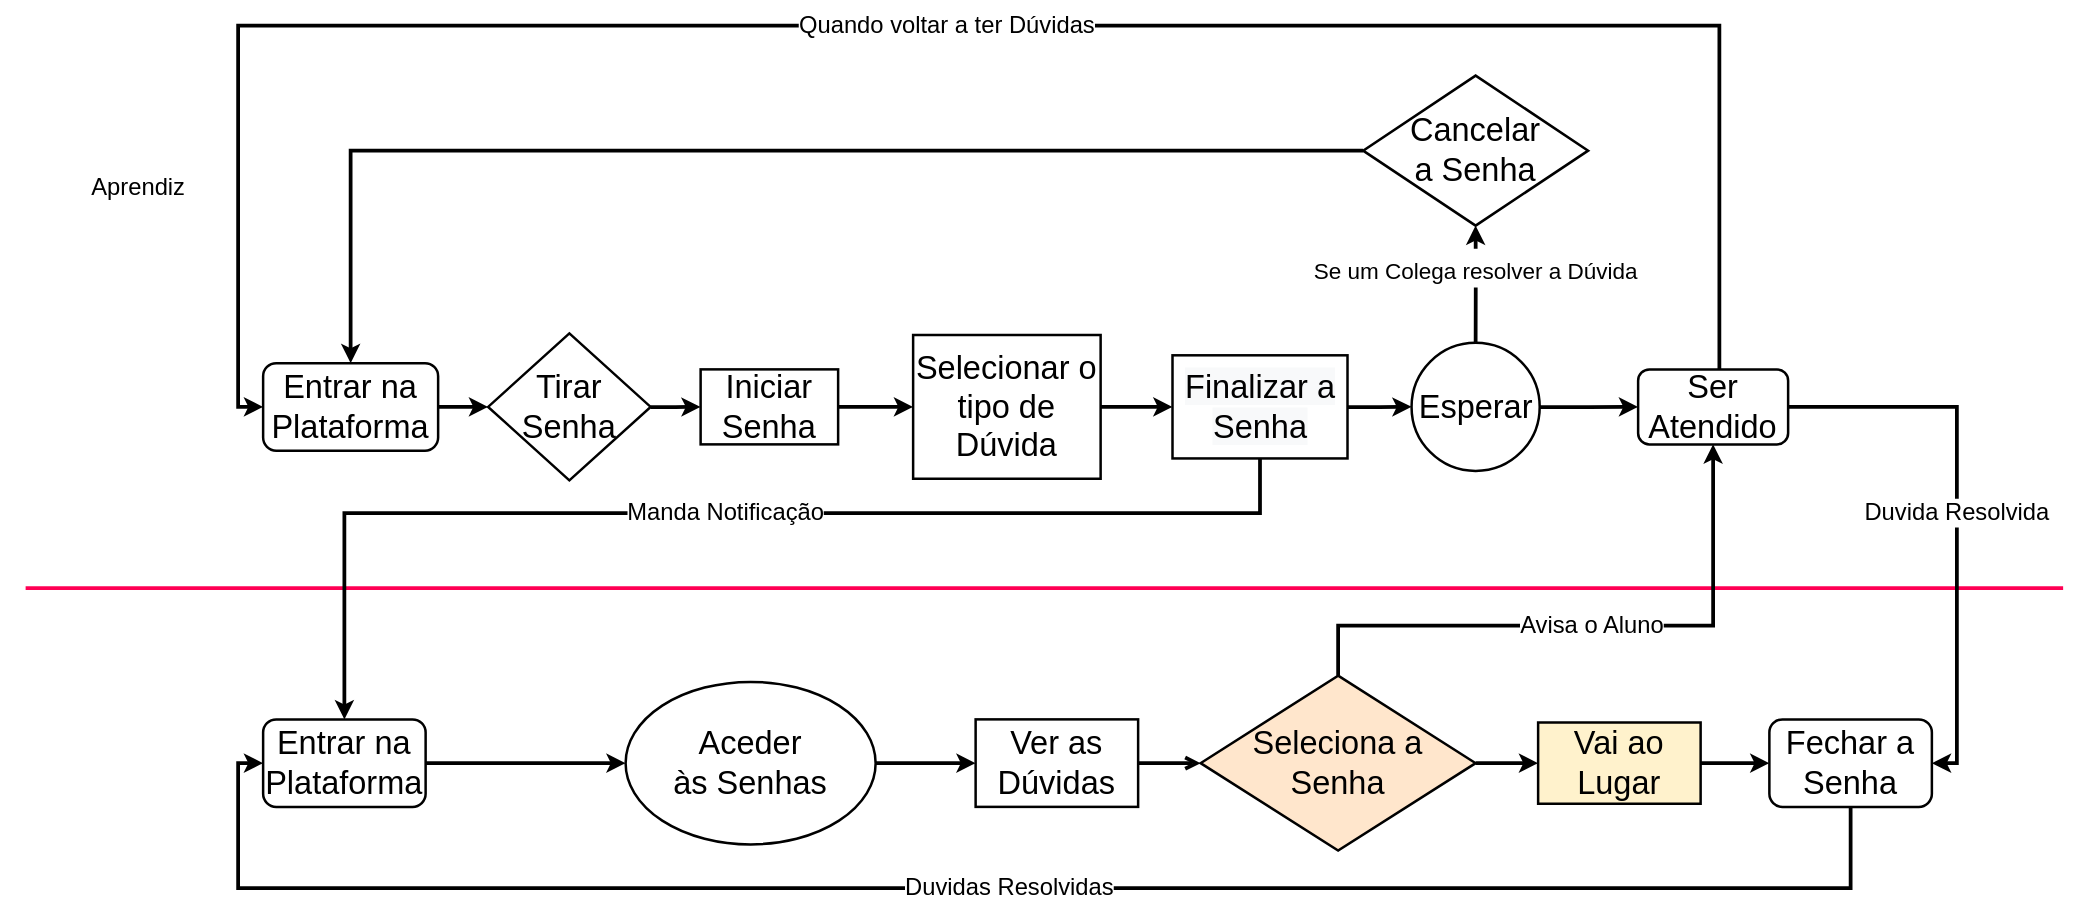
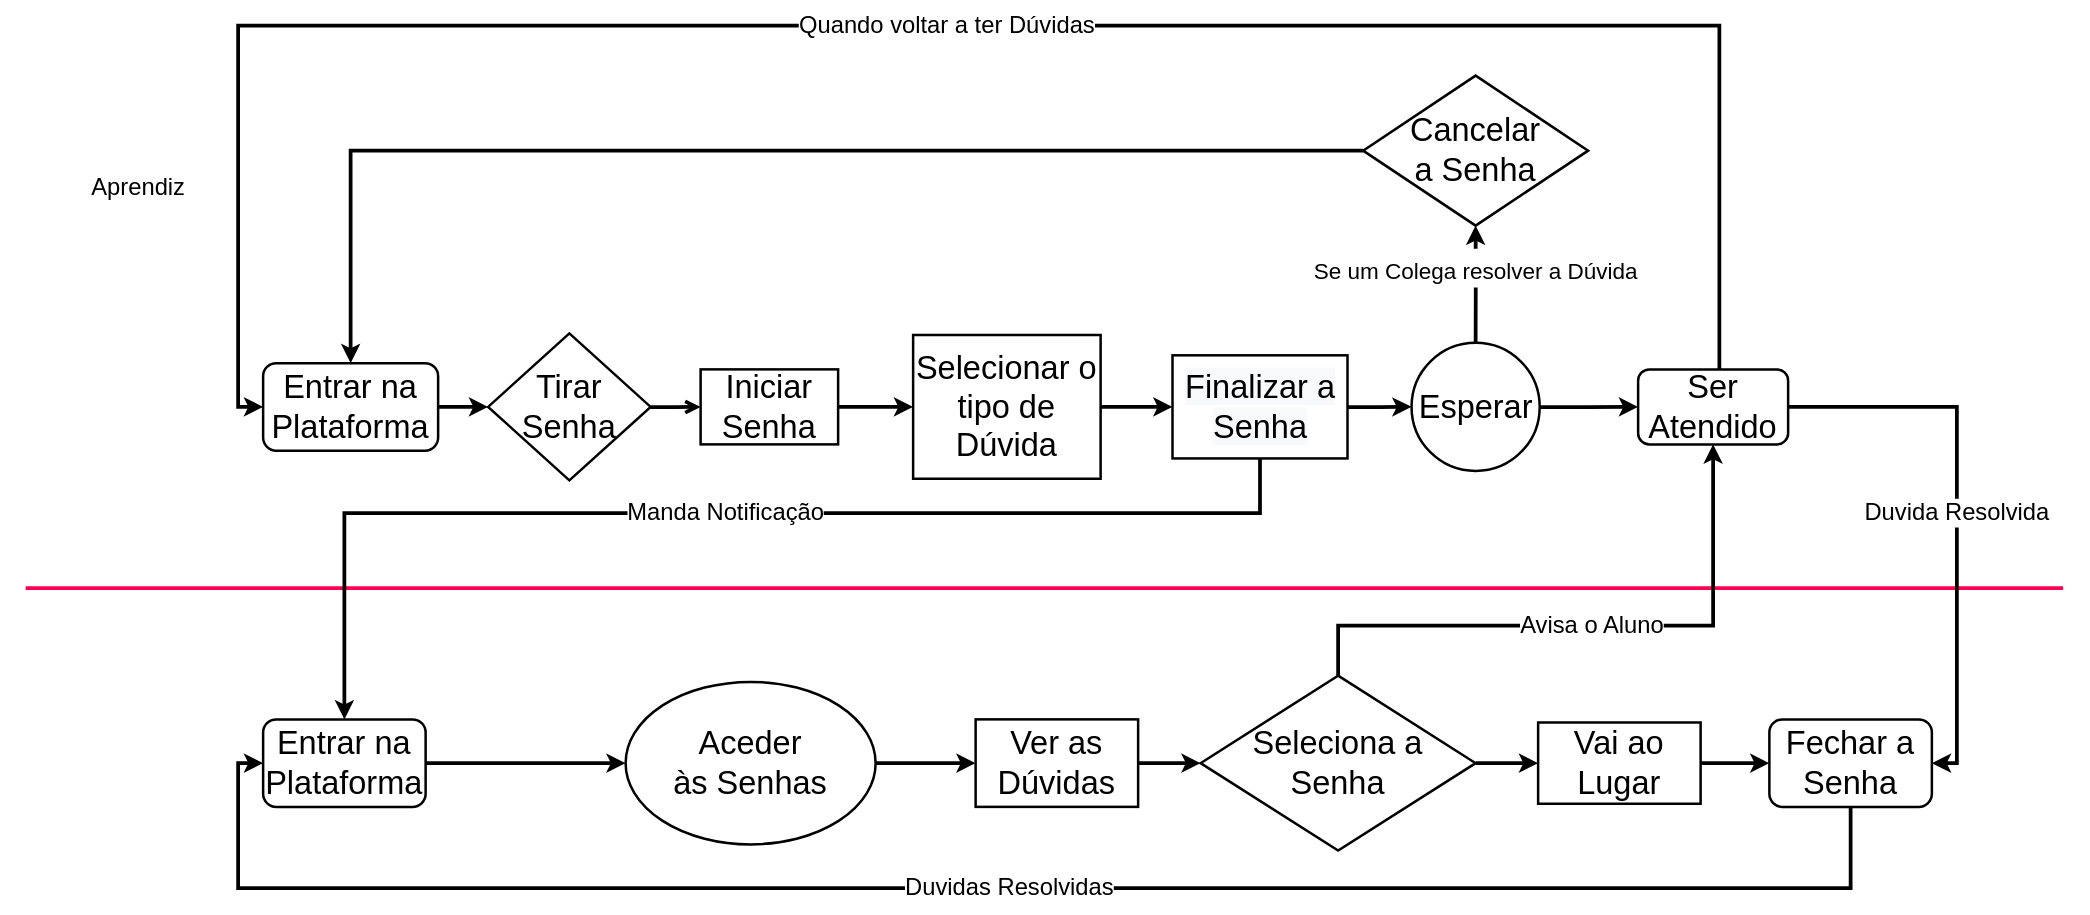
(685, 407) -> (685, 407)
(1185, 763) -> (1185, 763)
(1338, 763) -> (1338, 763)
(1619, 763) -> (1619, 763)
